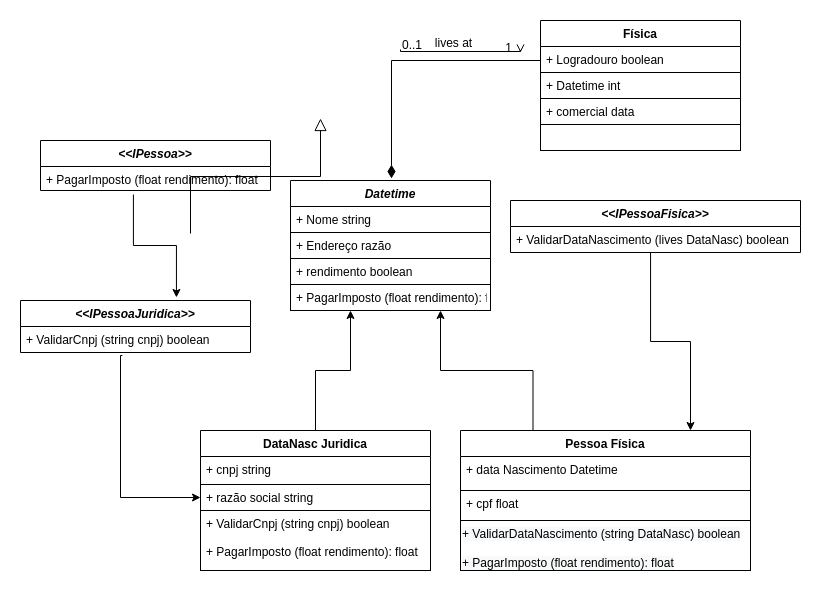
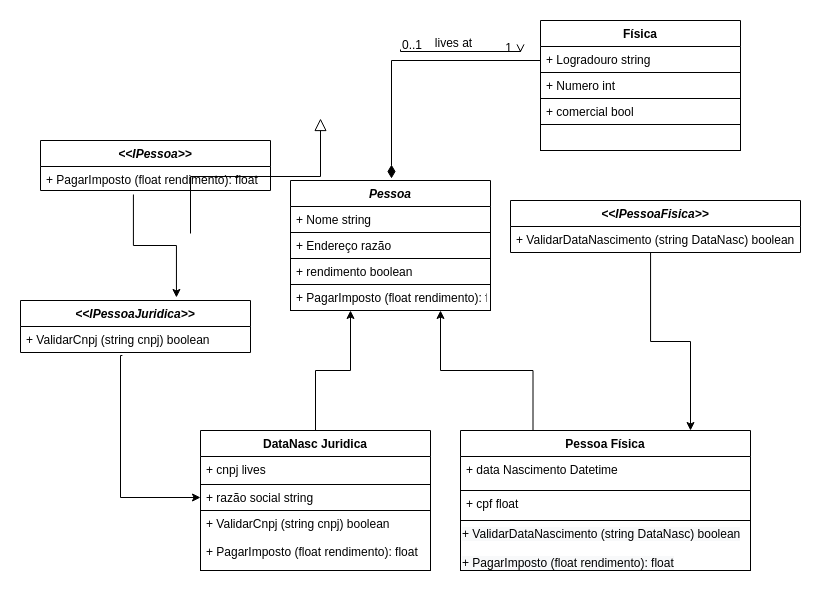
(609, 60) -> (605, 60)
(587, 86) -> (582, 86)
(594, 112) -> (592, 112)
(390, 194) -> (390, 194)
(662, 240) -> (667, 240)
(245, 470) -> (240, 470)
